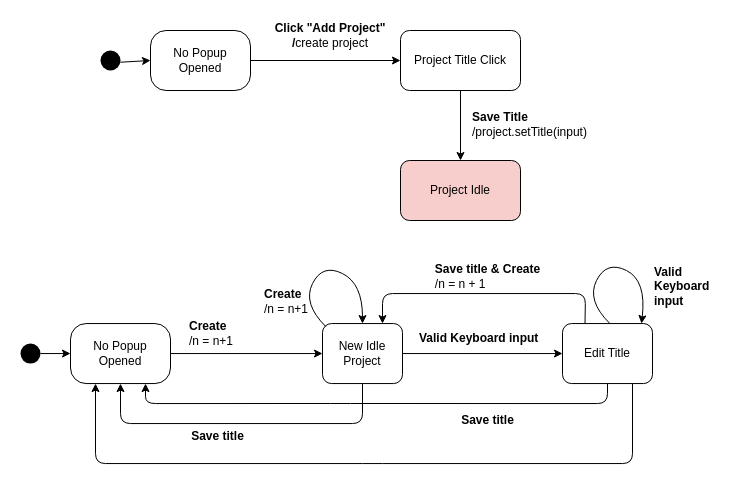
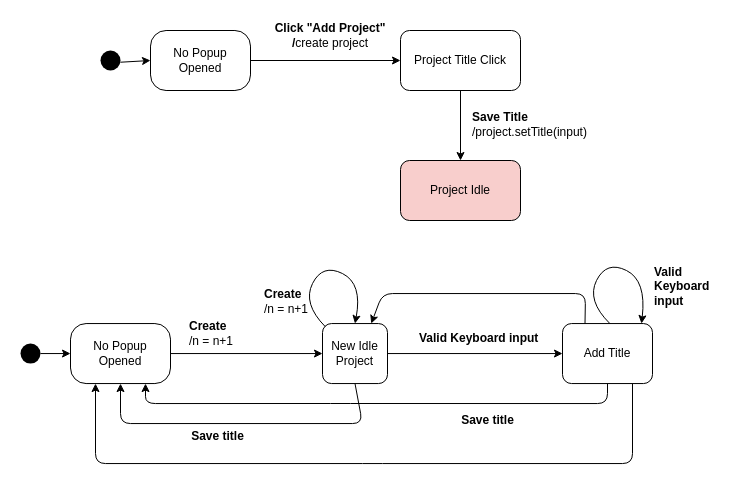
(488, 277) -> none
(363, 354) -> (355, 354)
(608, 354) -> (608, 354)
